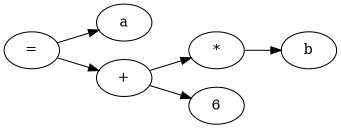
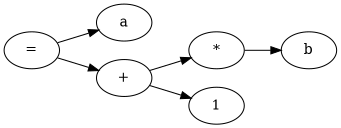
(217, 106) -> (217, 106)
